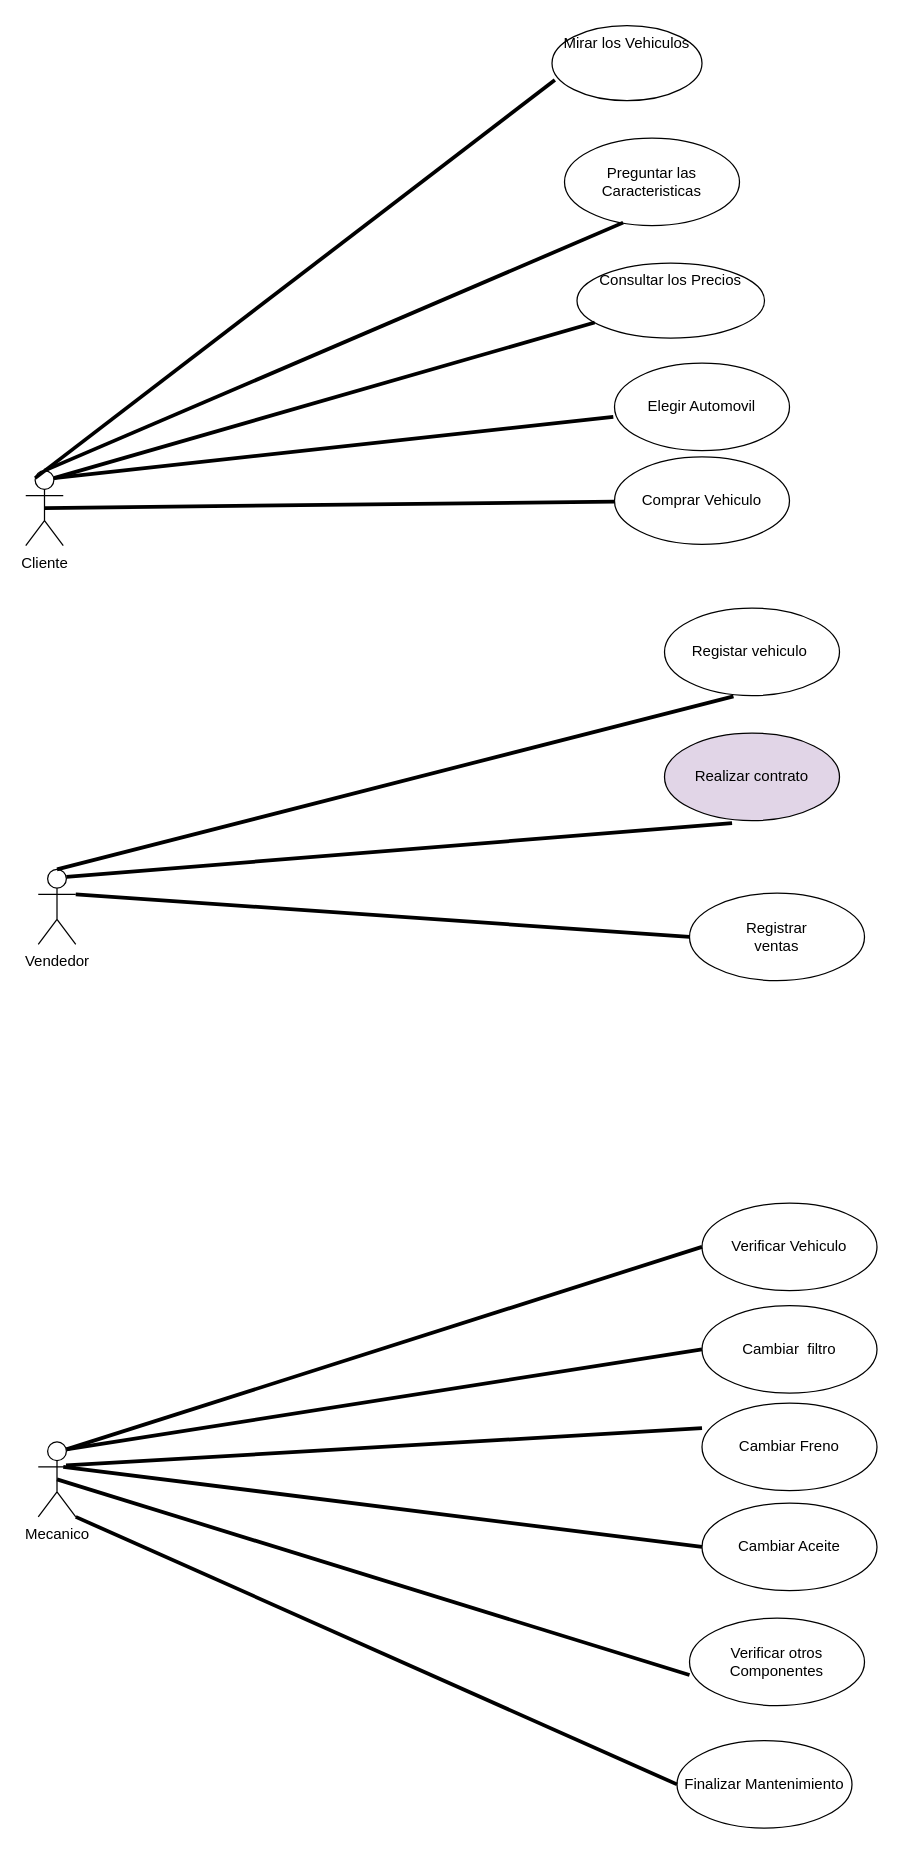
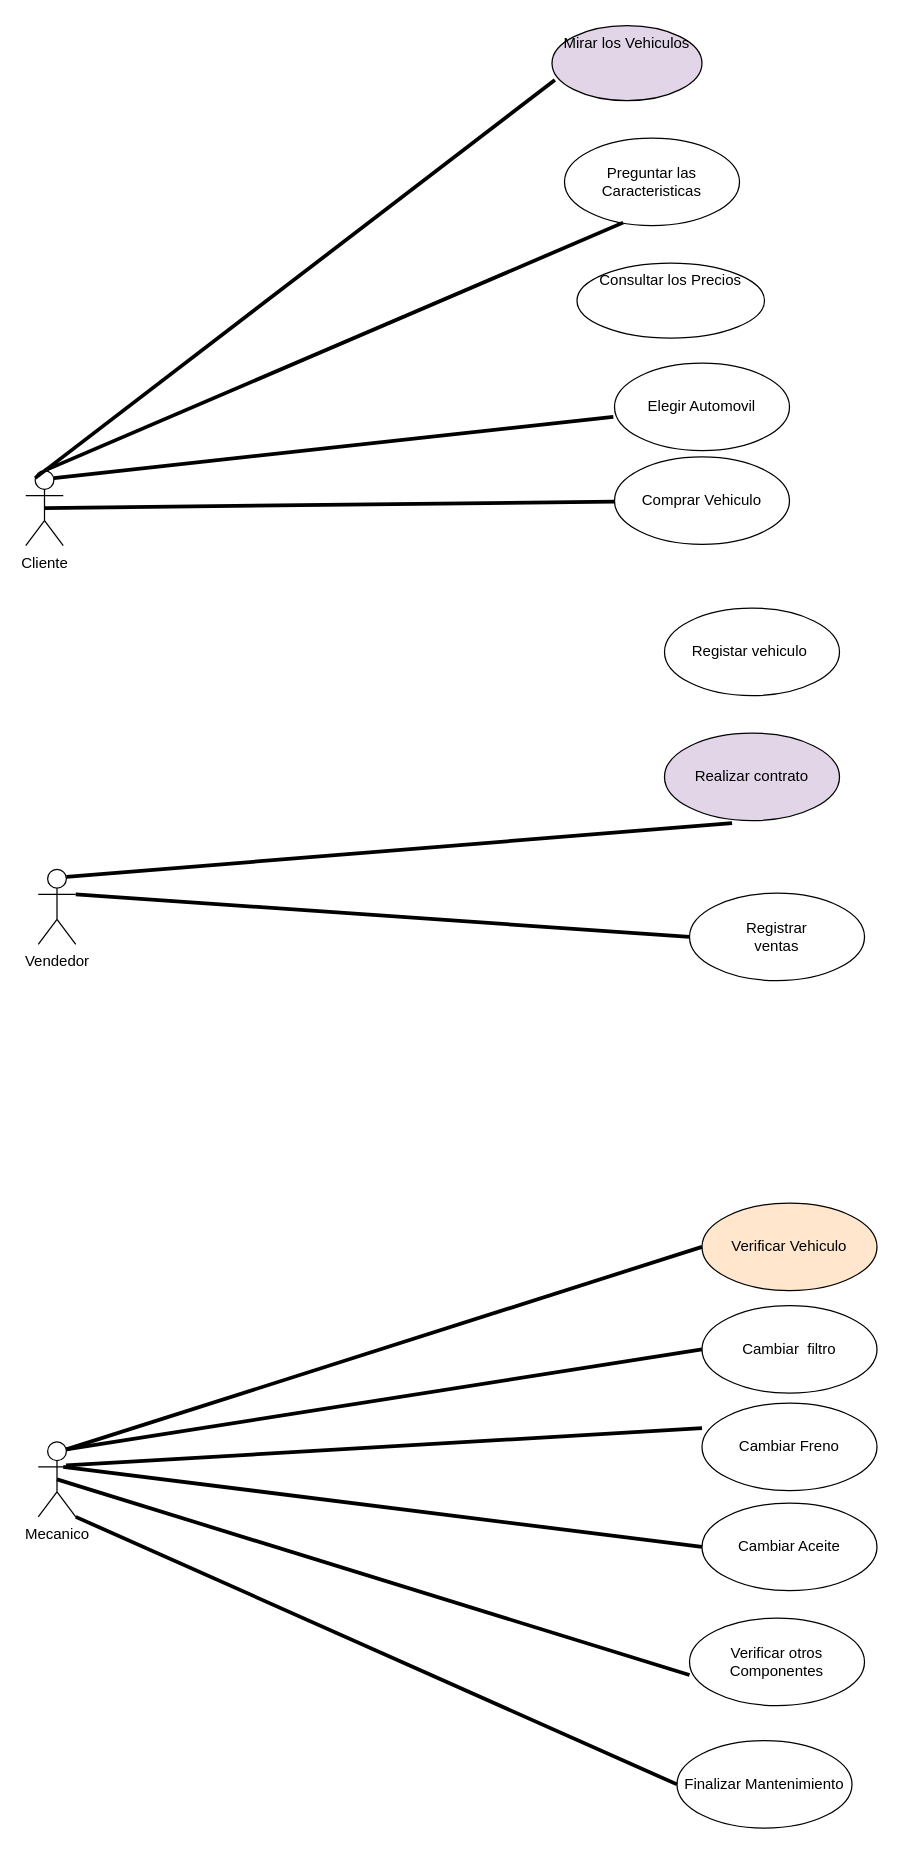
(627, 63) -> (627, 63)
(327, 400) -> none
(395, 783) -> none
(789, 1247) -> (789, 1247)
